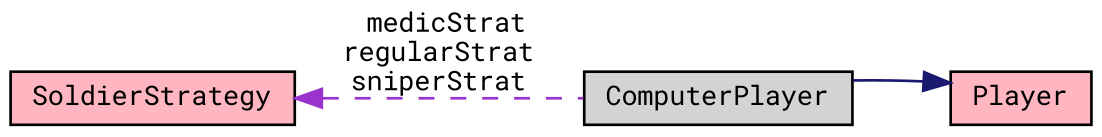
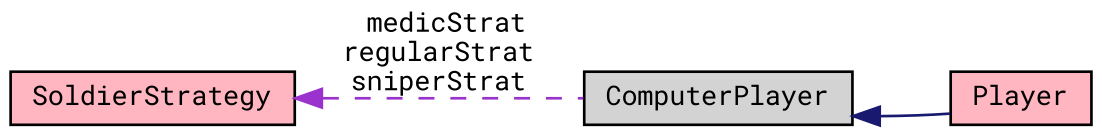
(888, 80) -> (915, 115)
